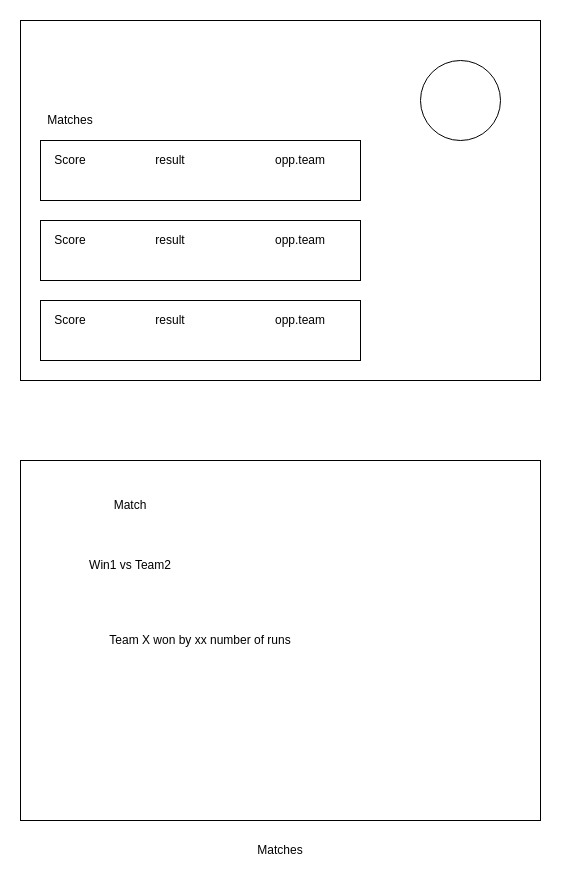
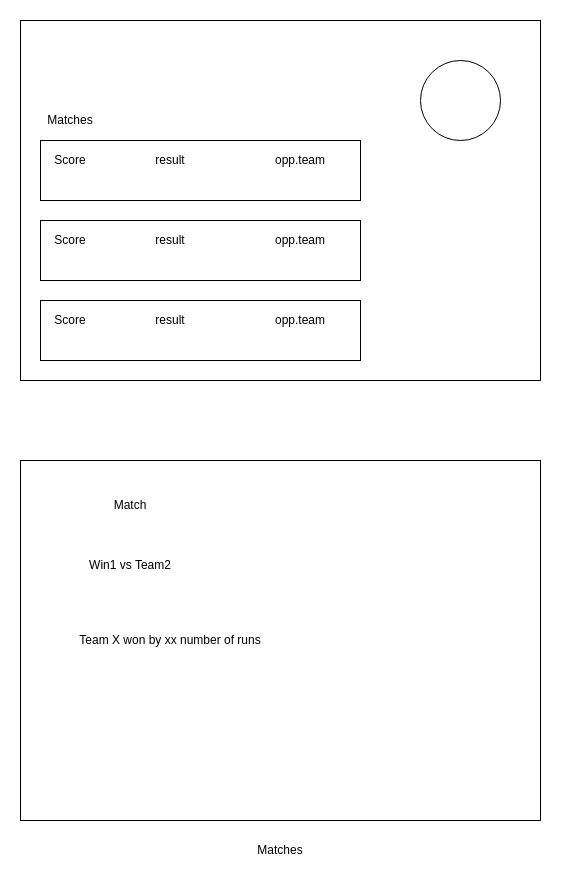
(201, 641) -> (171, 641)
